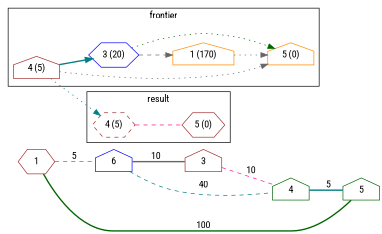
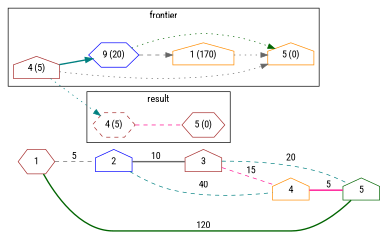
(114, 55) -> (114, 55)
(114, 162) -> (114, 162)
none -> (287, 165)
(251, 171) -> (251, 171)
(291, 190) -> (291, 190)
(326, 190) -> (326, 190)
(203, 226) -> (203, 226)
